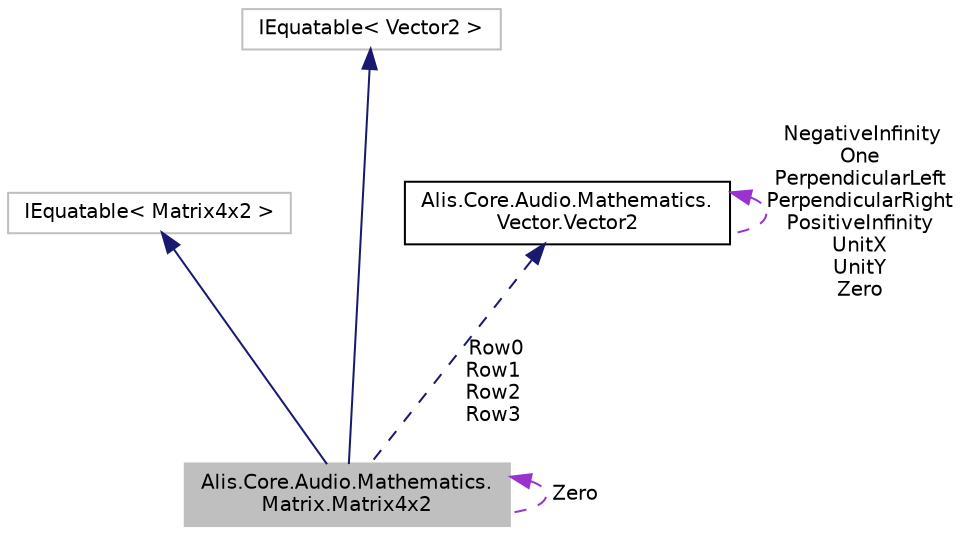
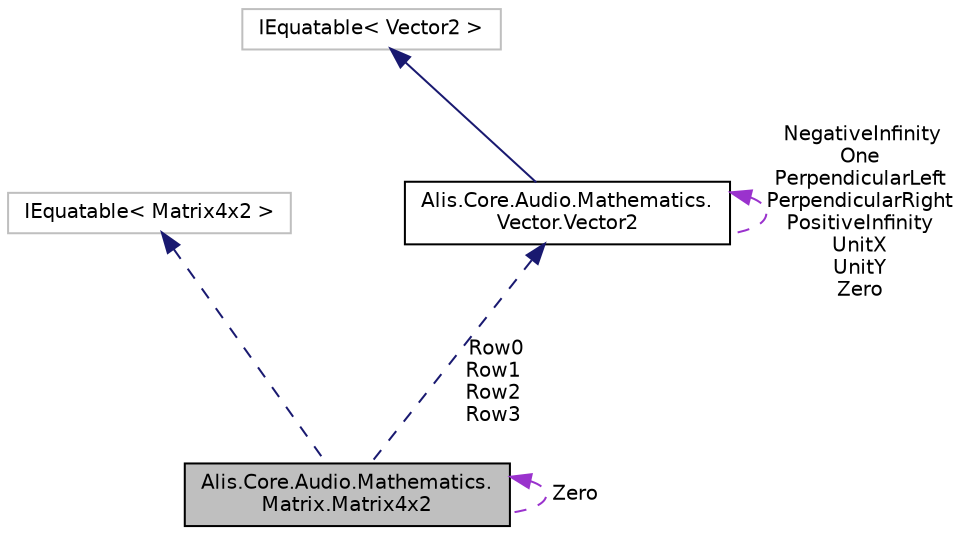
(359, 267) -> (471, 122)
(250, 357) -> (250, 357)
(347, 495) -> (347, 495)
